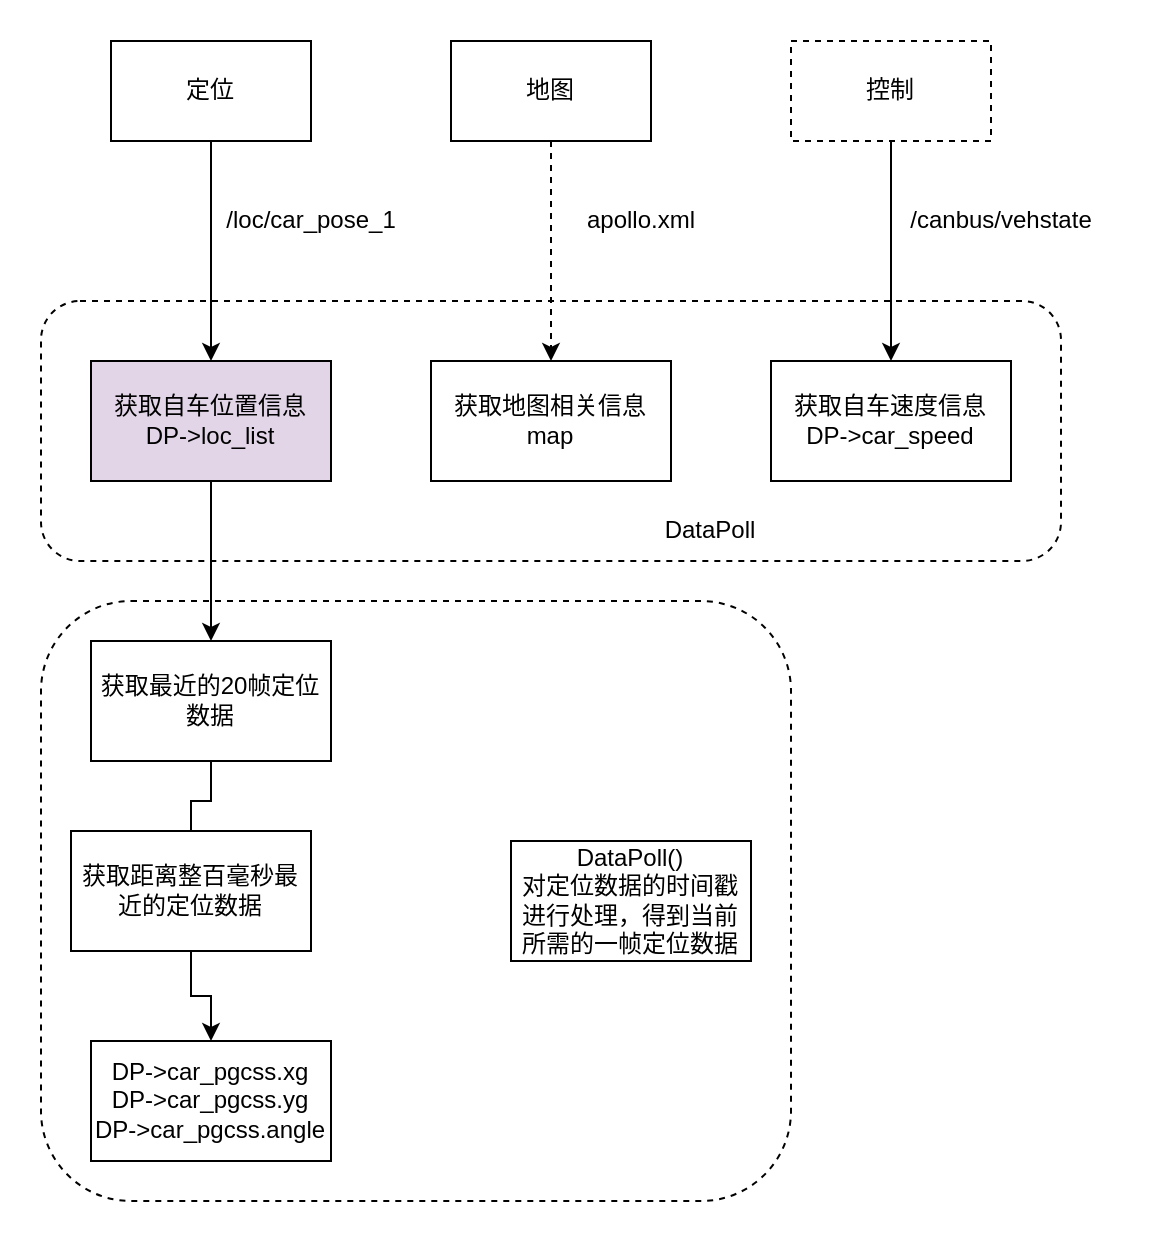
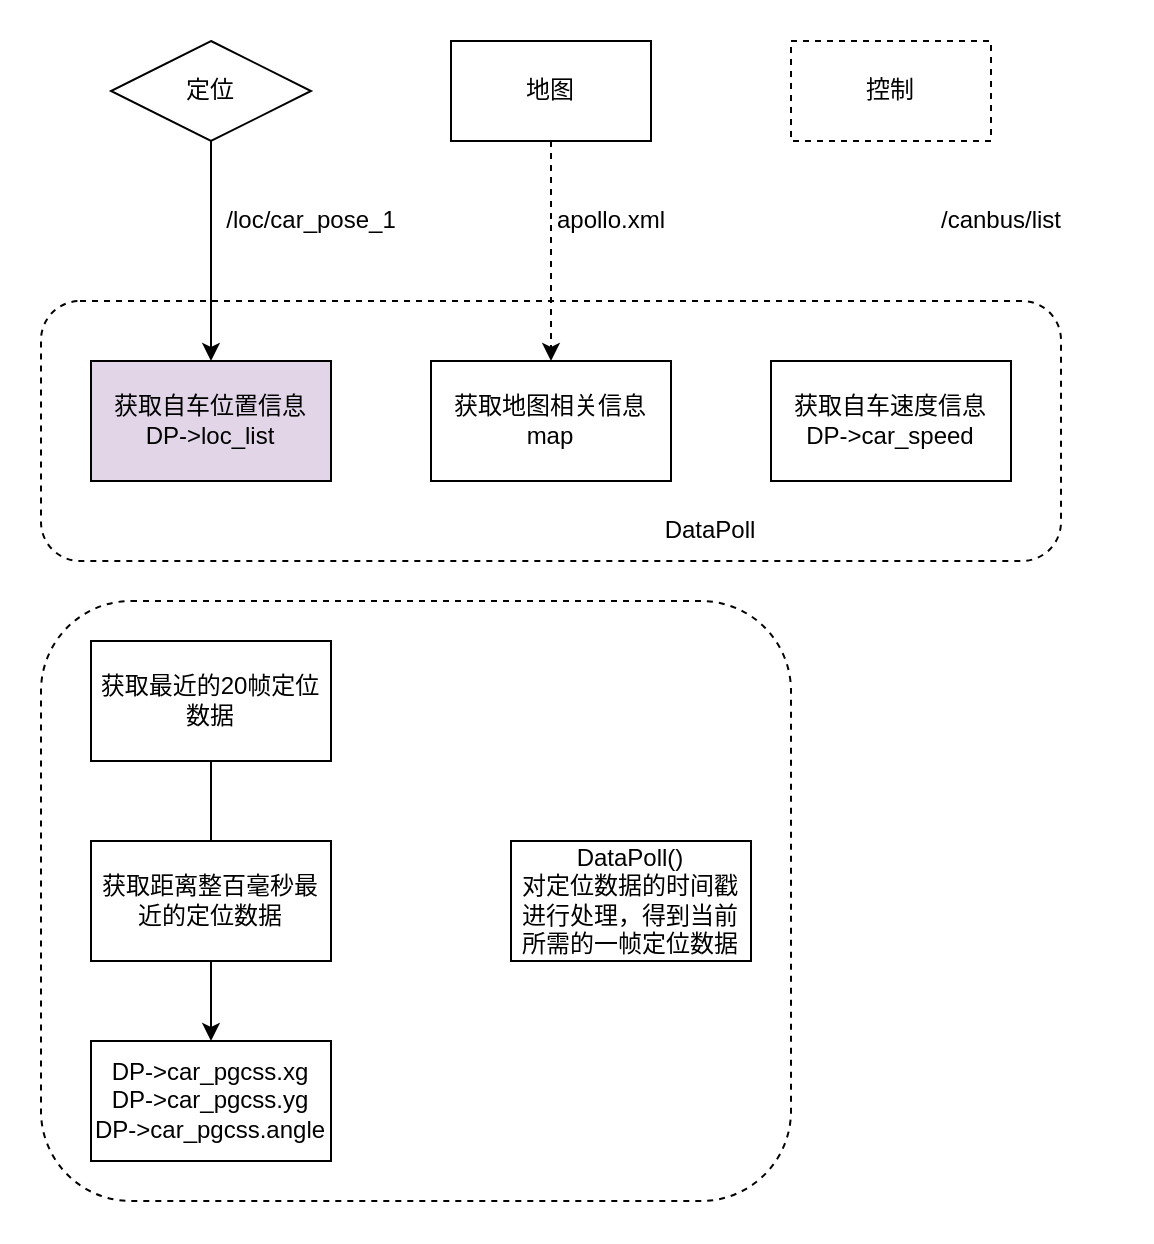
(211, 91) -> (211, 91)
(641, 221) -> (611, 221)
(1002, 221) -> (1002, 221)
(891, 244) -> none
(211, 554) -> none
(191, 891) -> (211, 901)
